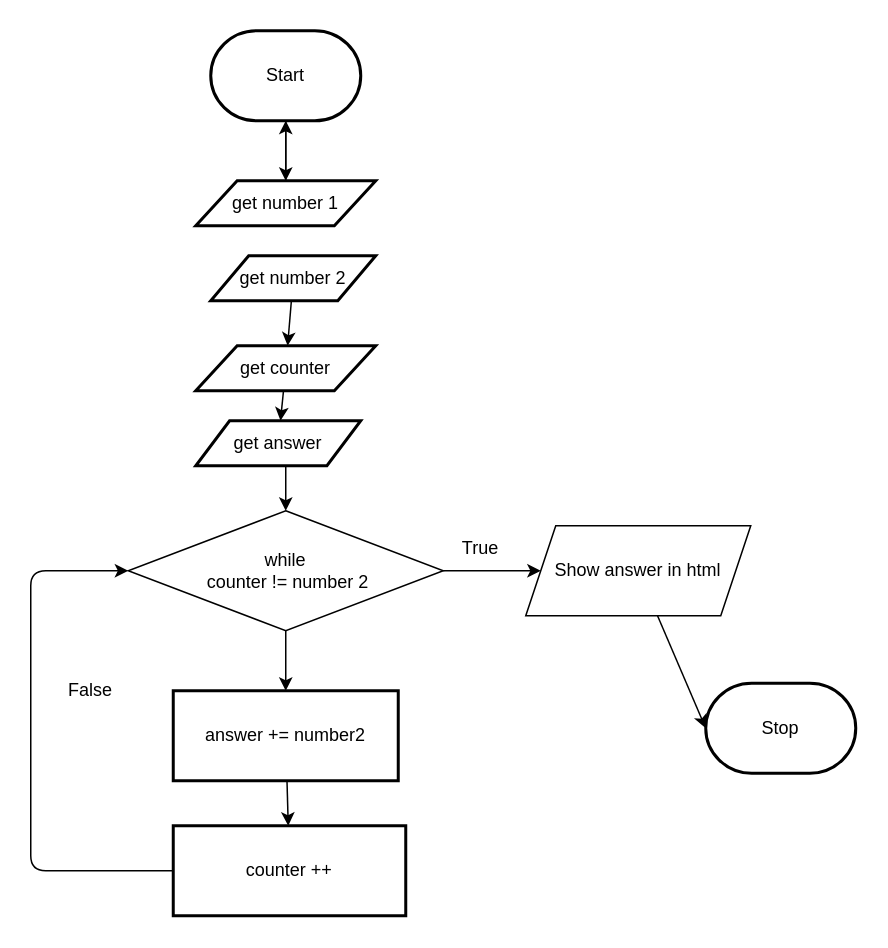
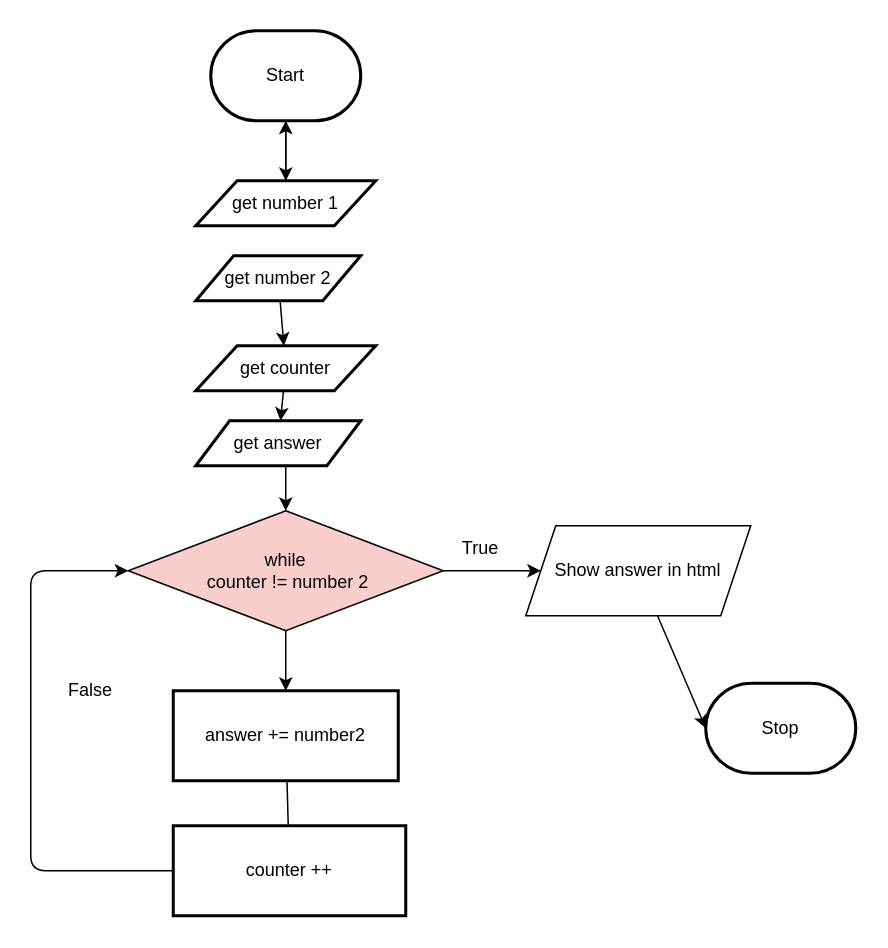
(293, 278) -> (278, 278)
(286, 571) -> (286, 571)
(288, 814) -> (288, 818)
